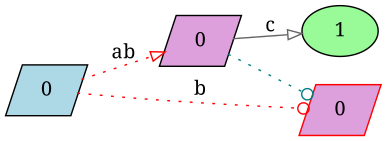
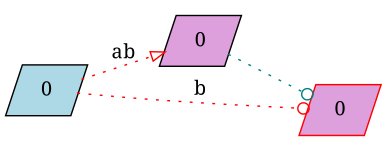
(340, 31) -> none
